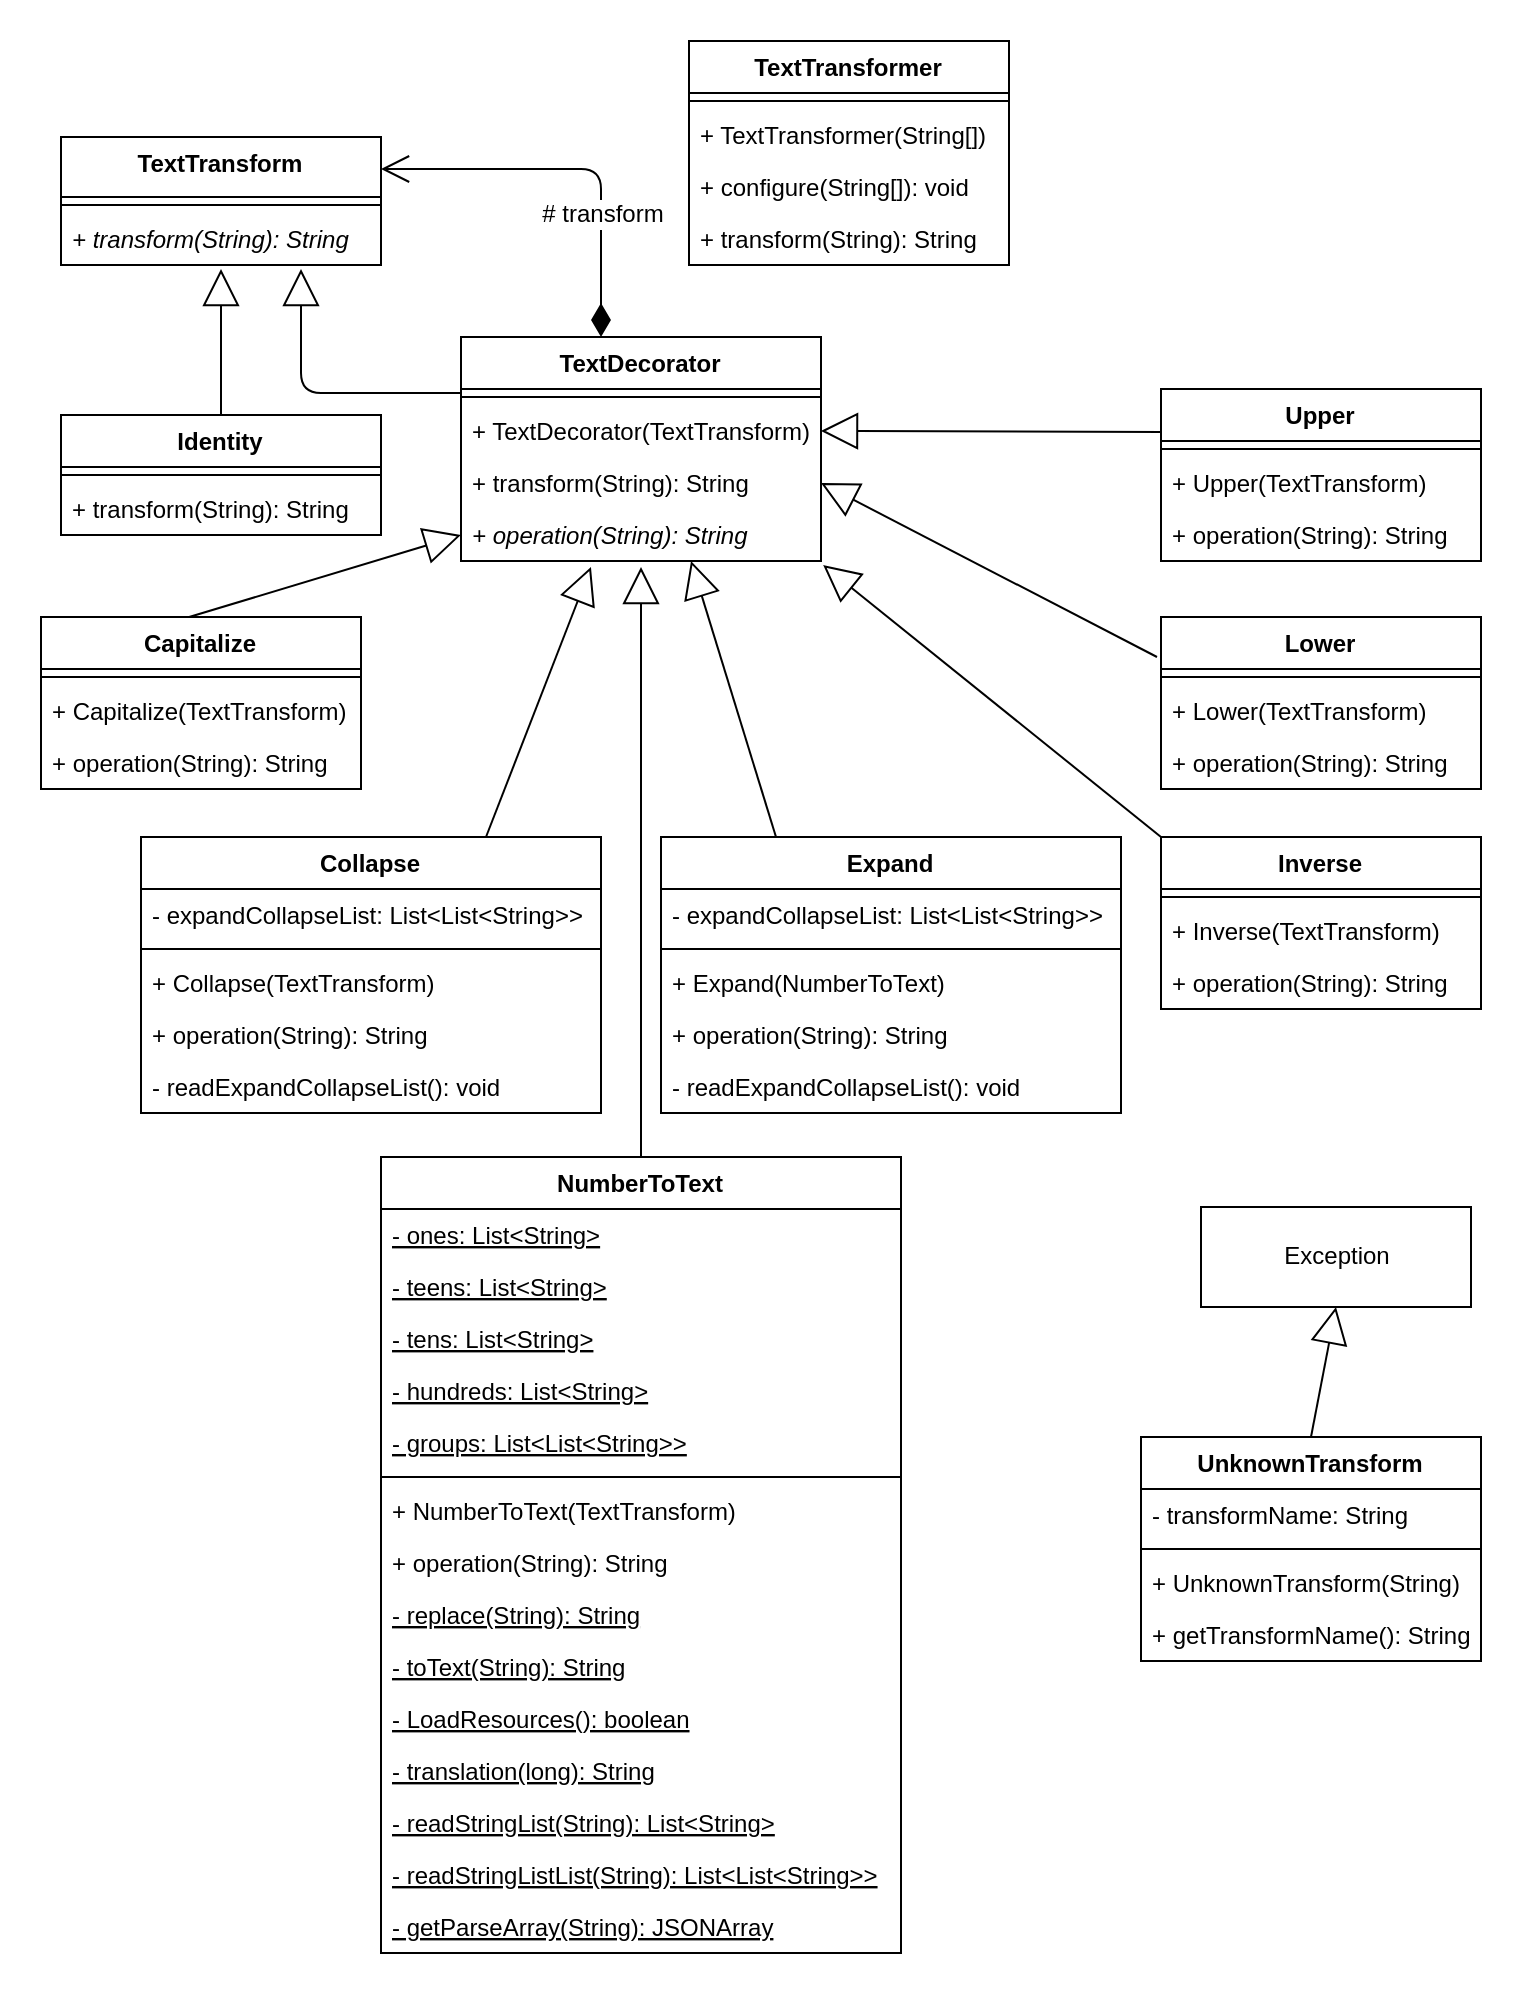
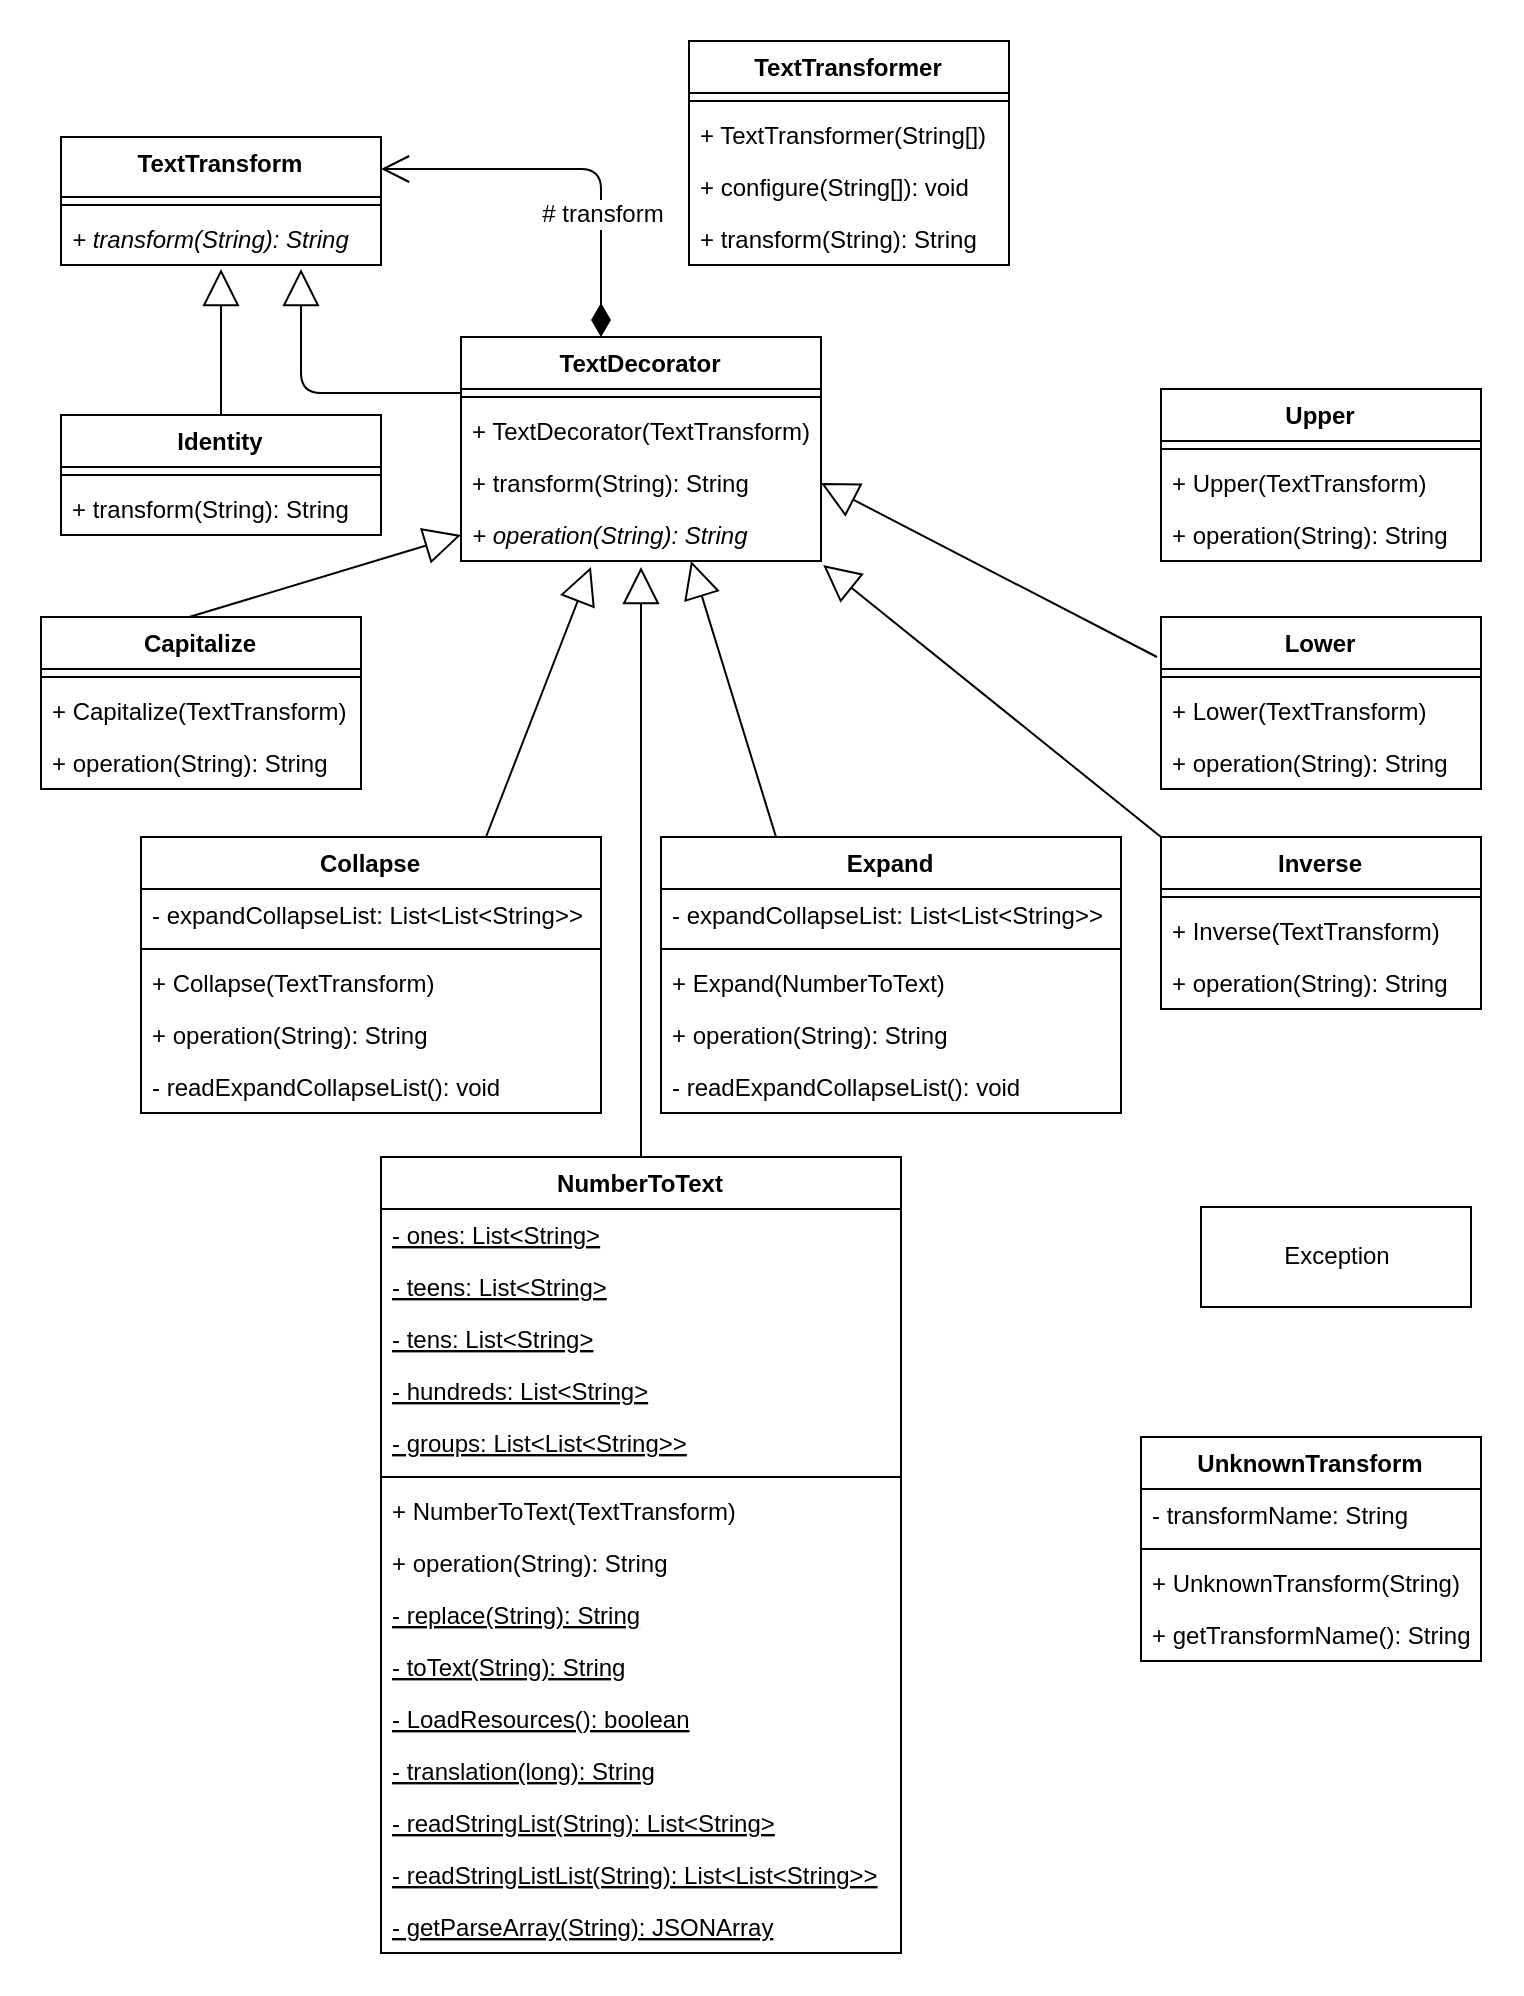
(1010, 432) -> none
(1320, 1390) -> none
